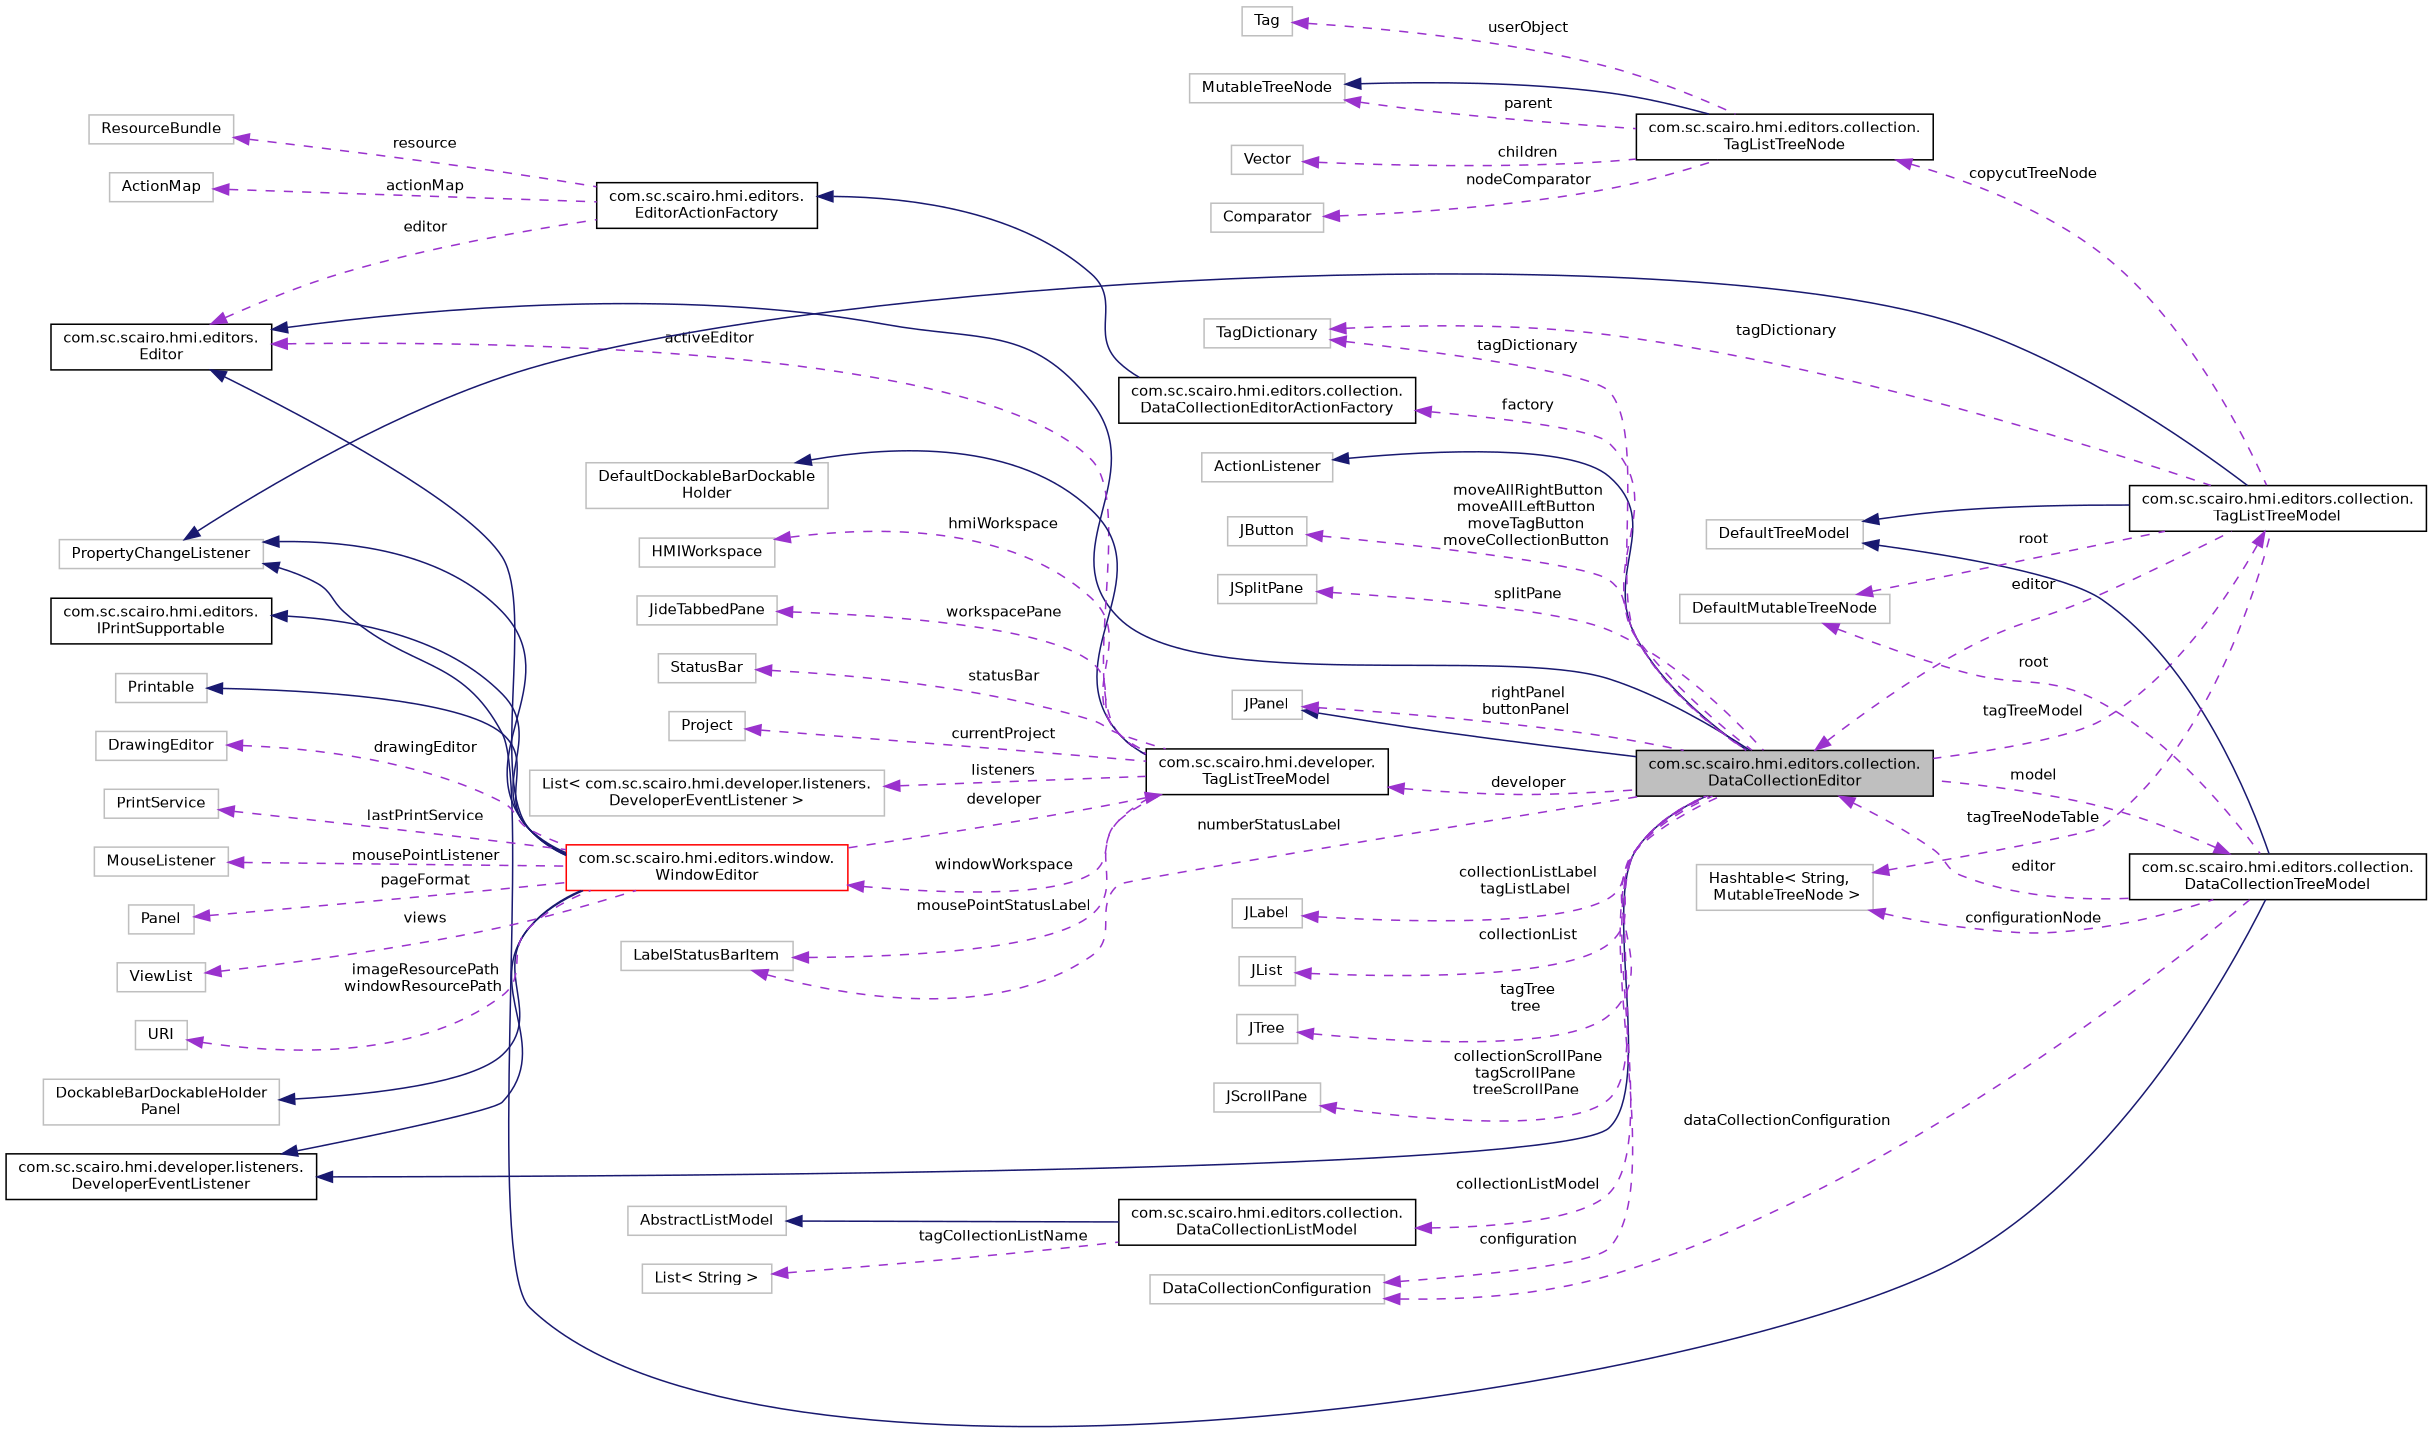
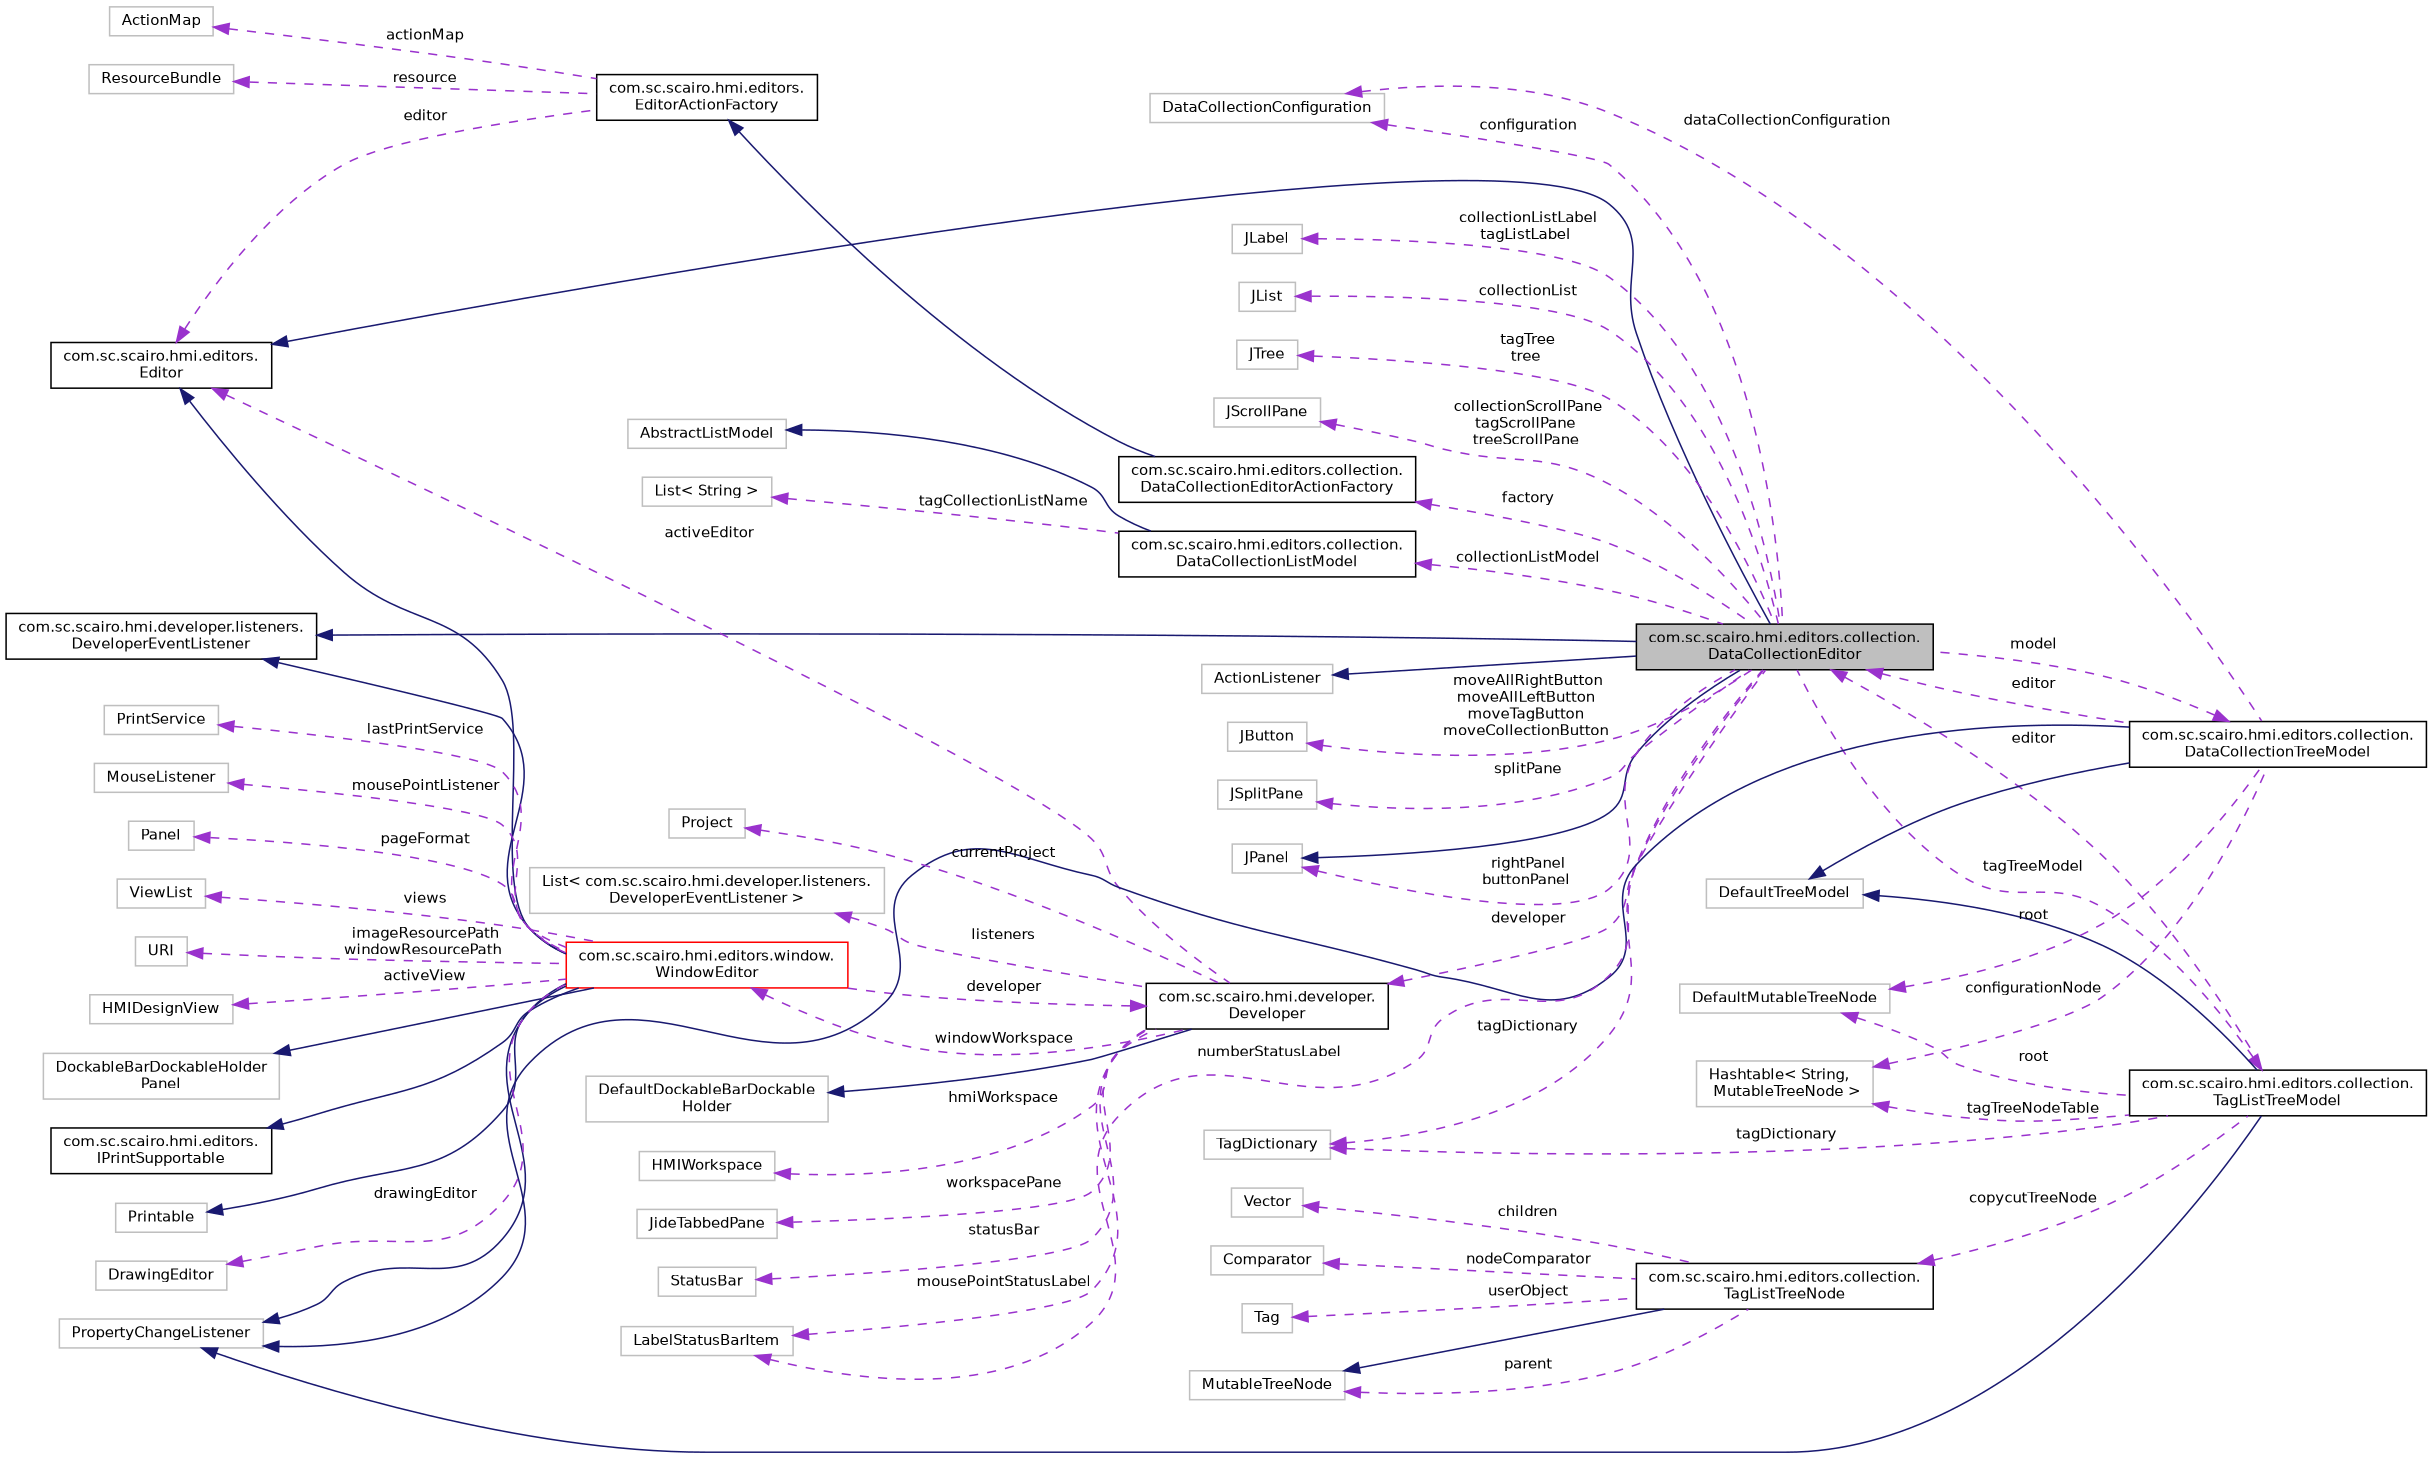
(1267, 772) -> (1267, 1006)
none -> (161, 1009)
